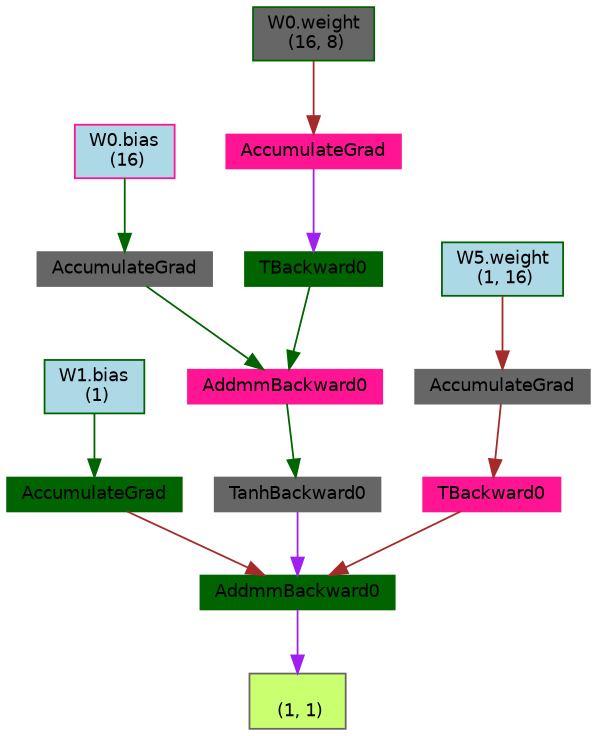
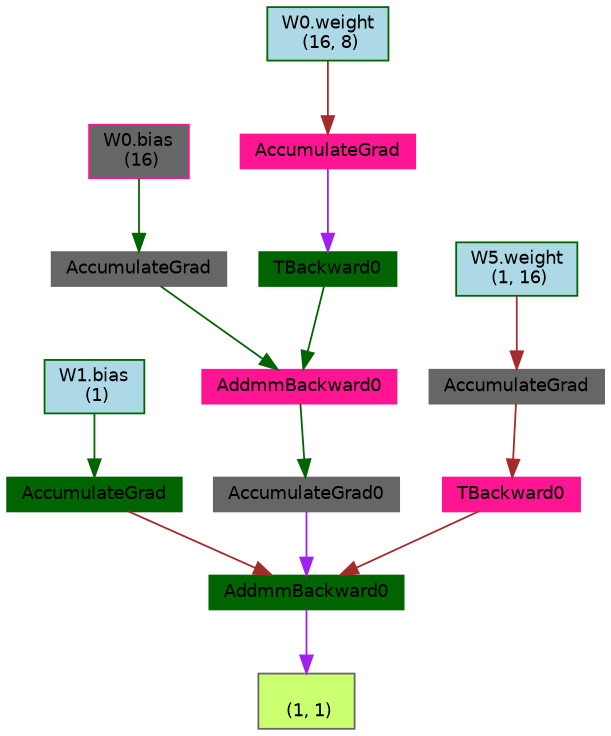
(314, 34) -> (328, 34)
(125, 151) -> (139, 151)
(298, 494) -> (306, 494)
